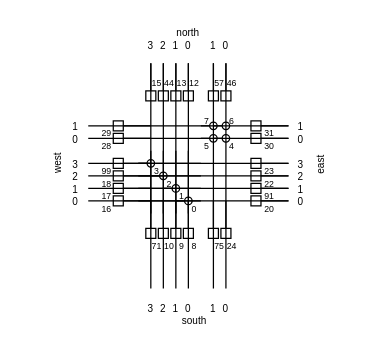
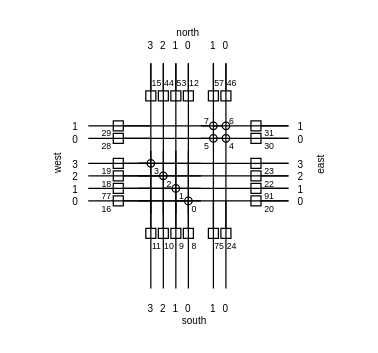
(182, 82) -> (182, 82)
(107, 169) -> (107, 169)
(107, 194) -> (107, 194)
(157, 244) -> (157, 244)
